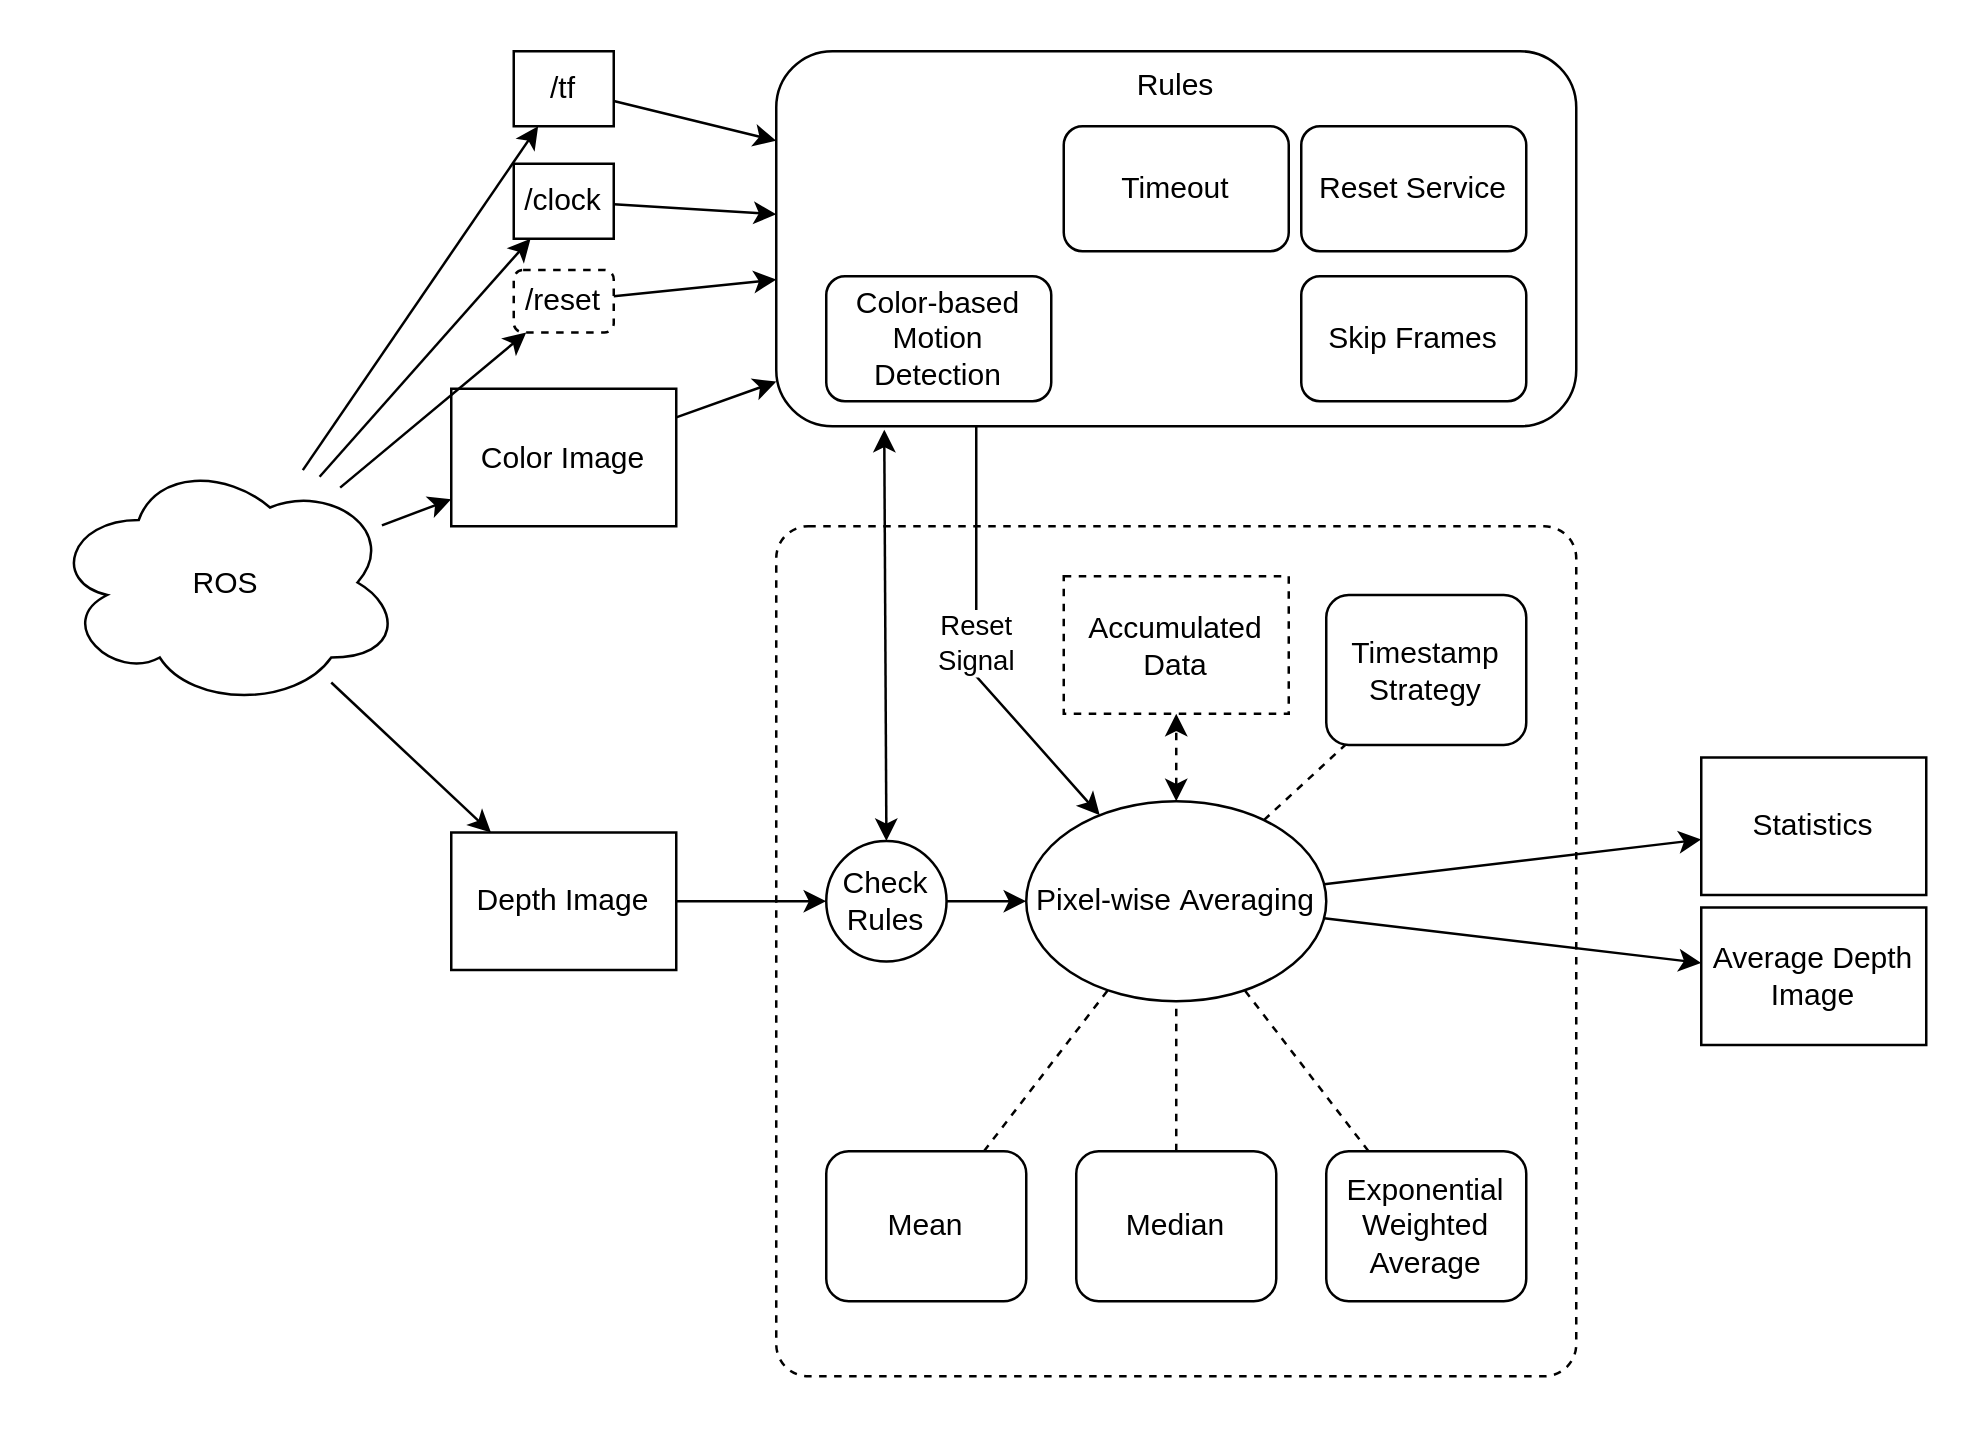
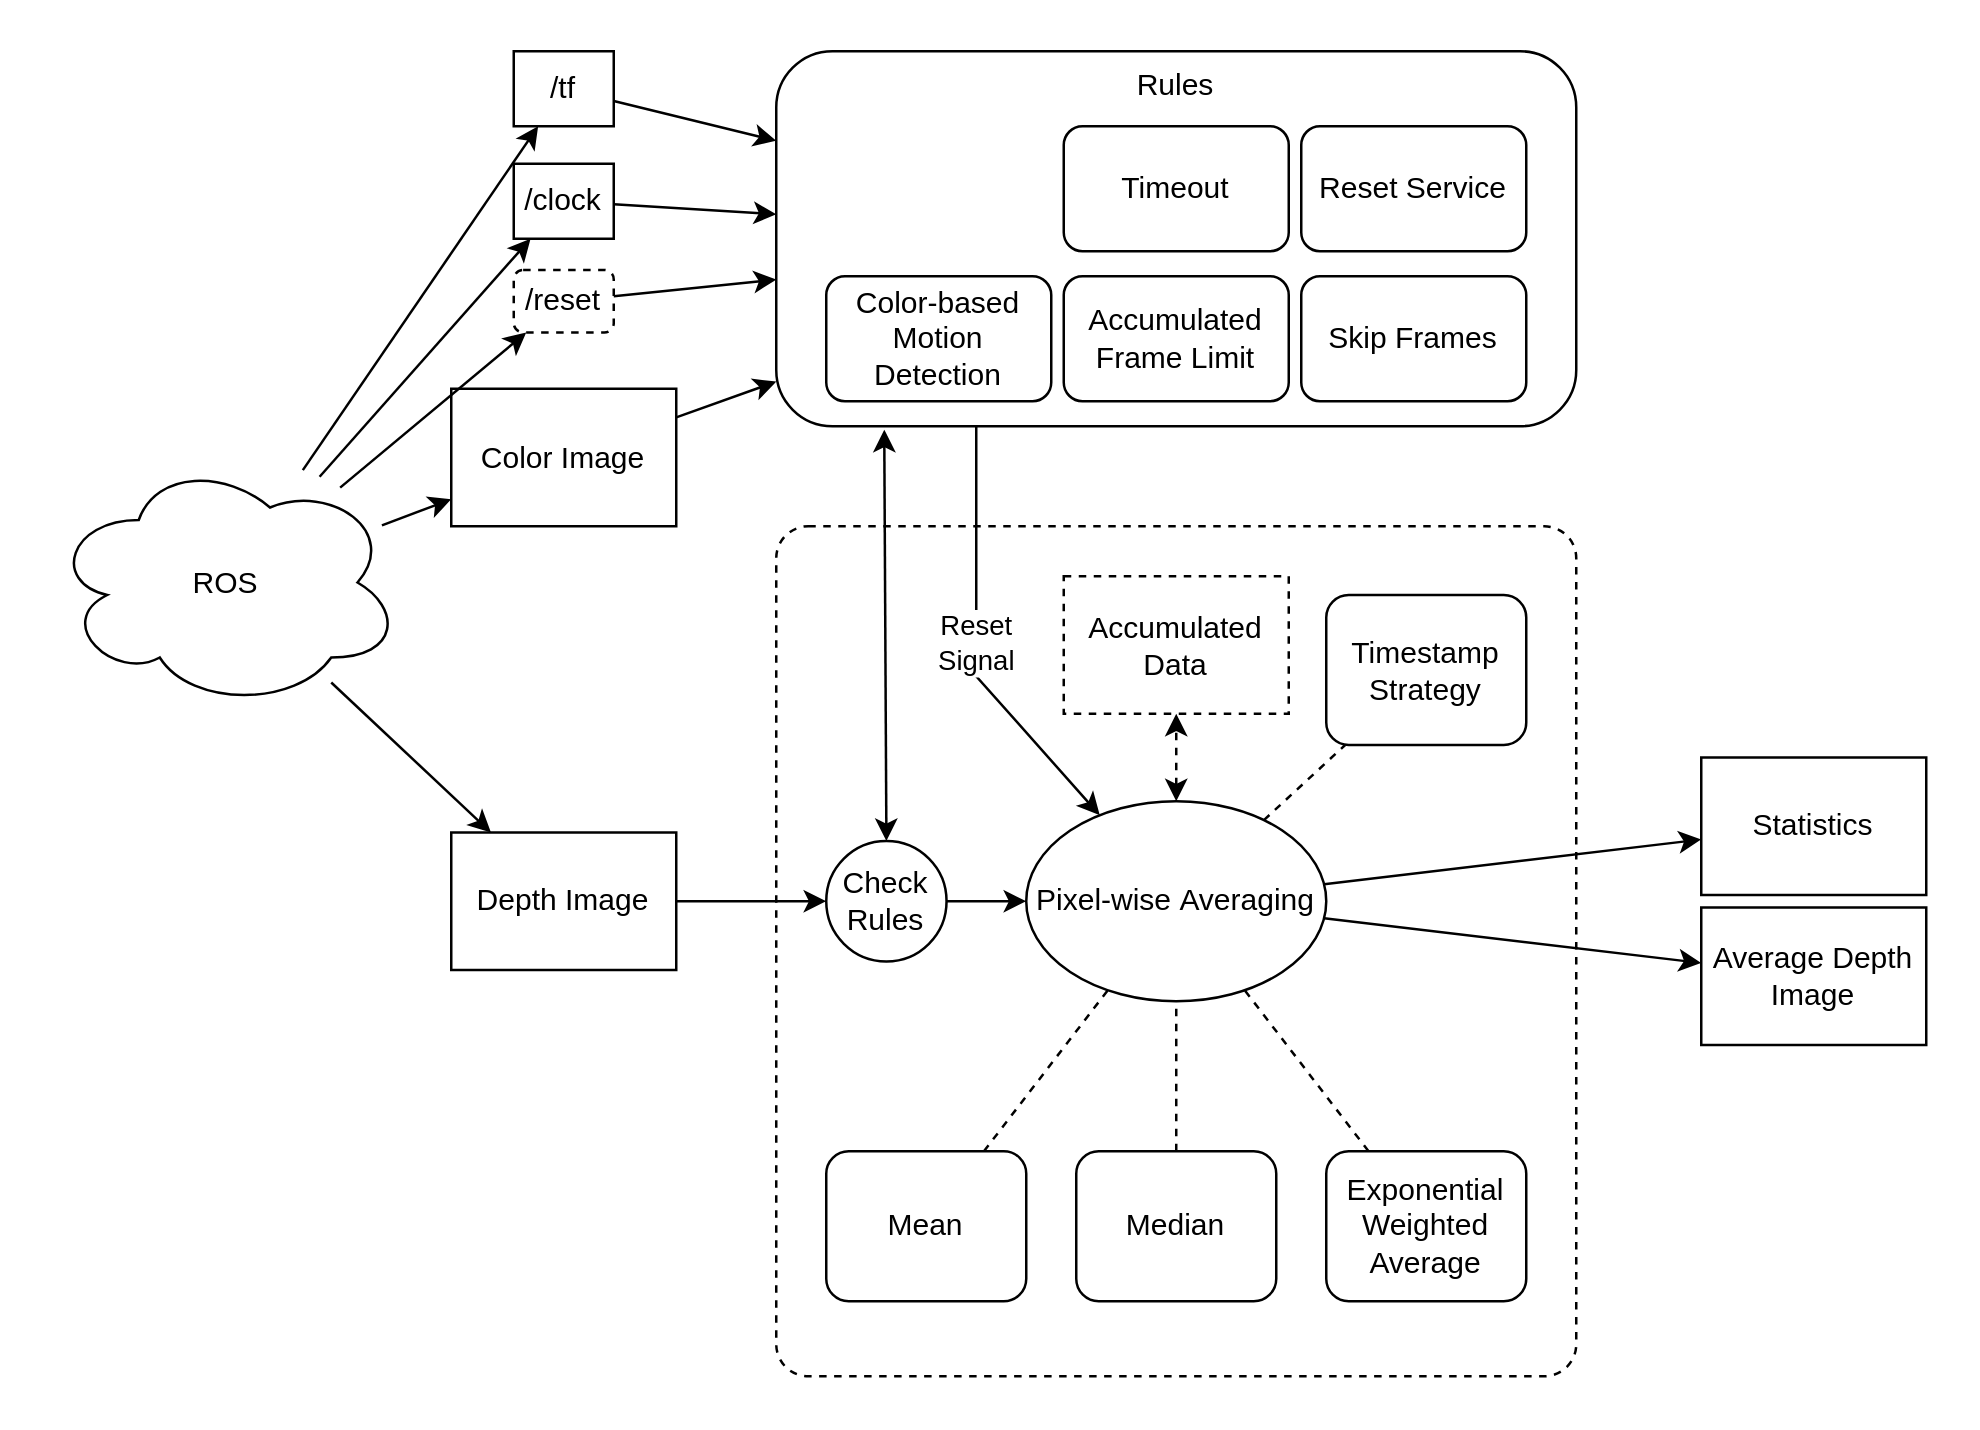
none -> (1176, 339)
